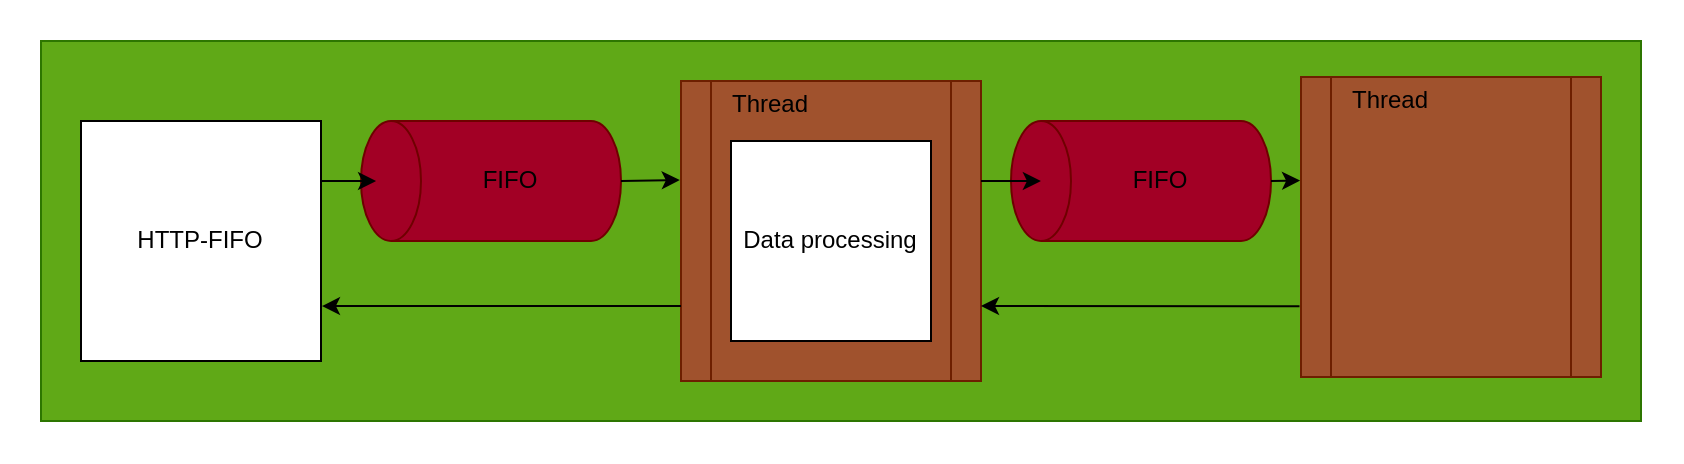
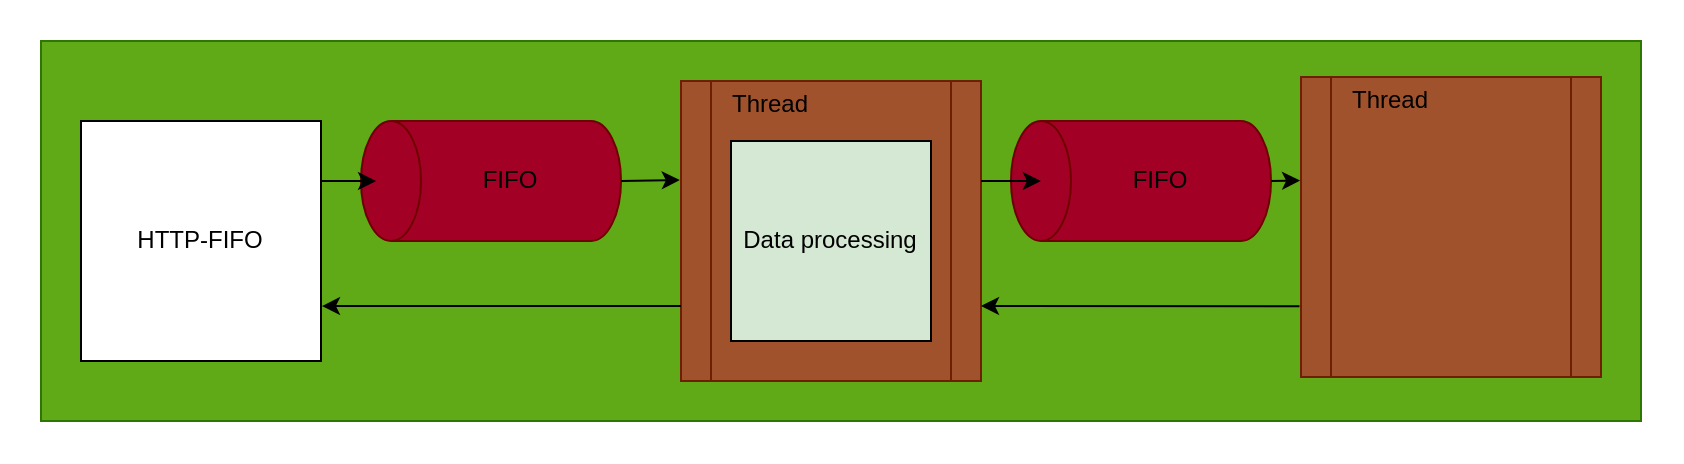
(831, 241) -> (831, 241)
